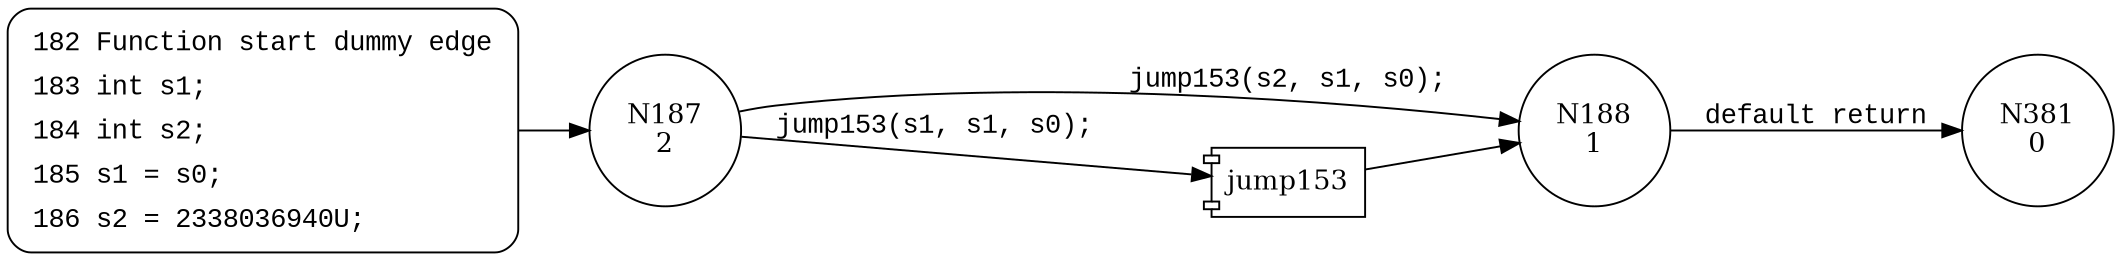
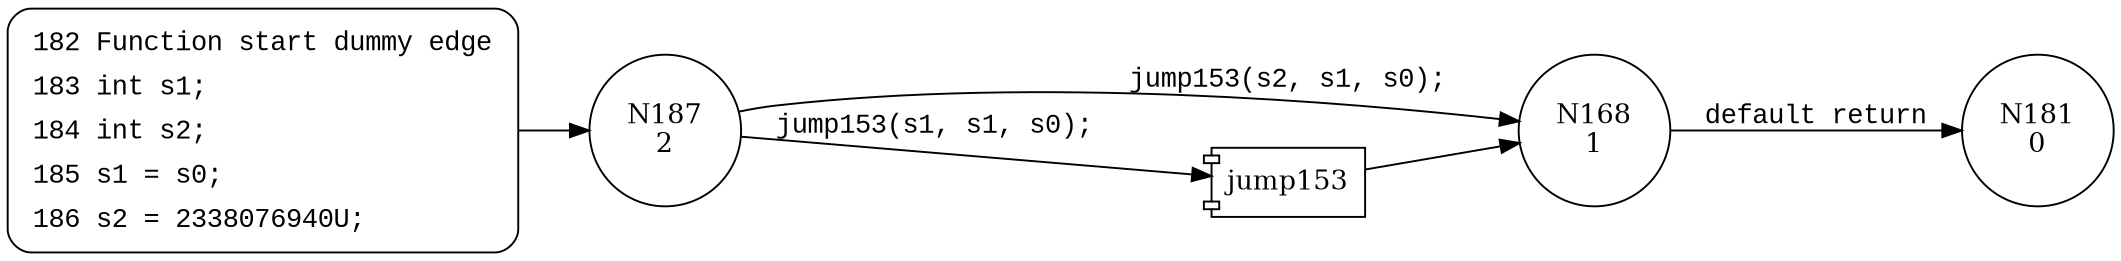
(1594, 131) -> (1594, 131)
(2038, 131) -> (2038, 131)
(231, 219) -> (231, 219)
